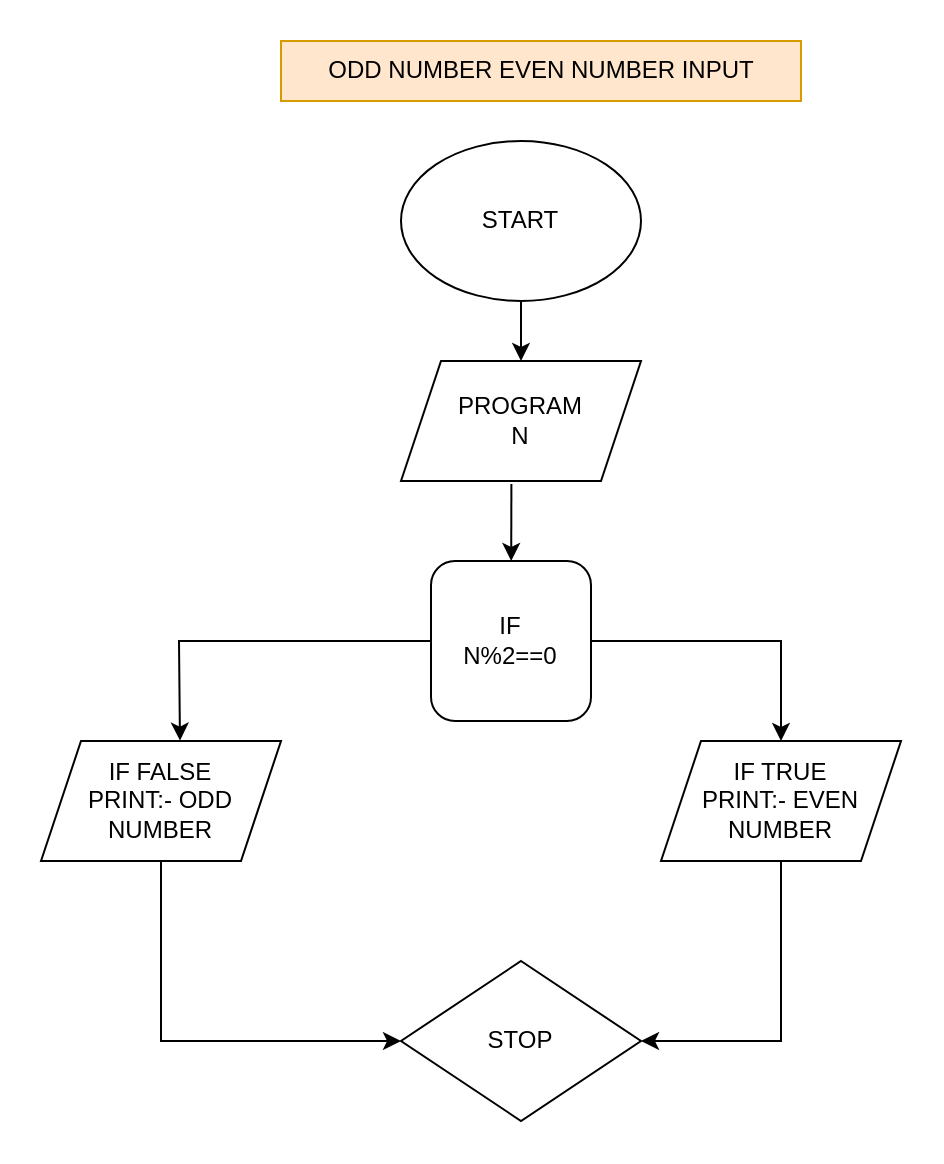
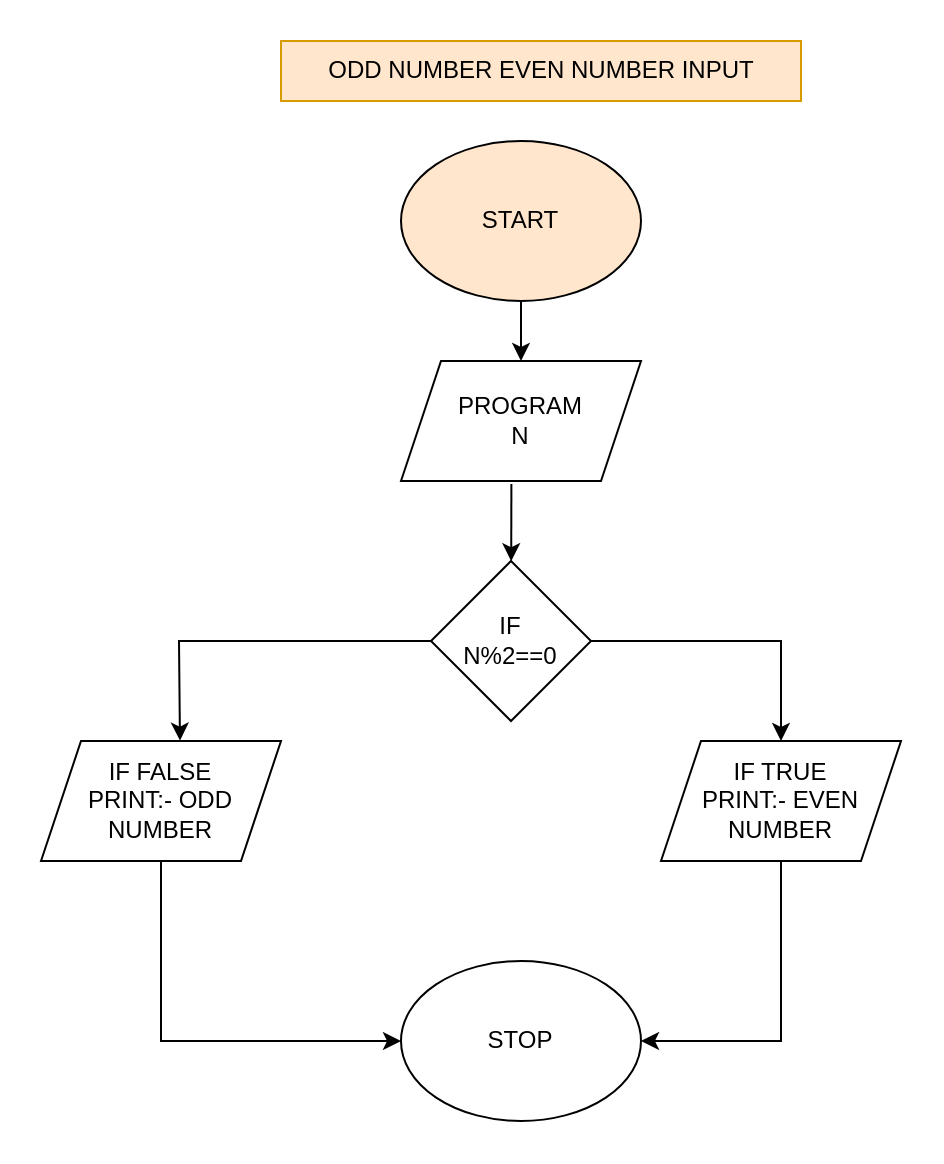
(521, 221) -> (521, 221)
(511, 641) -> (511, 641)
(521, 1041) -> (521, 1041)
